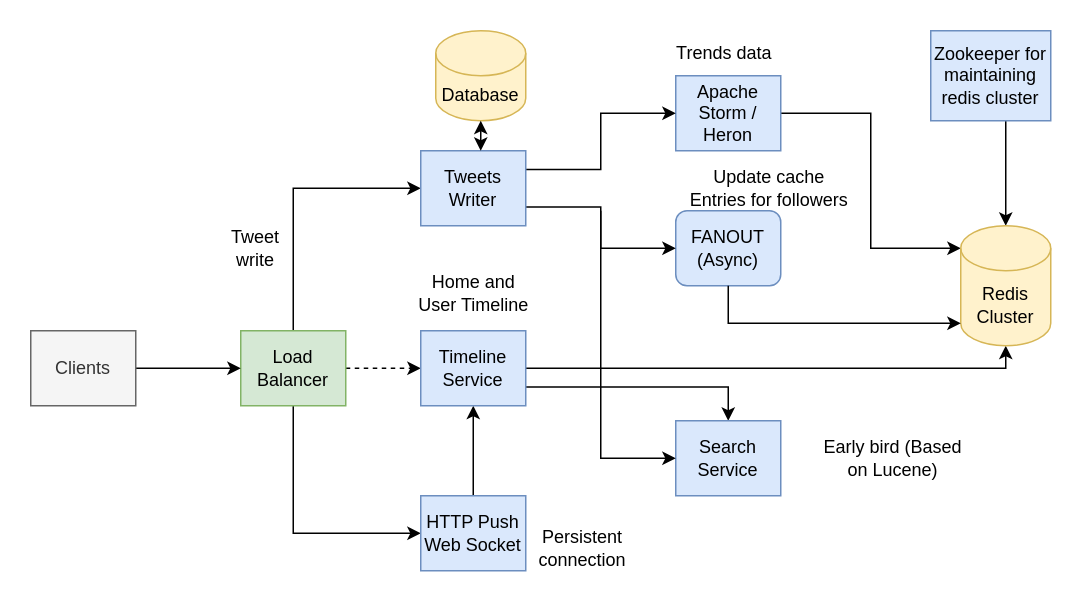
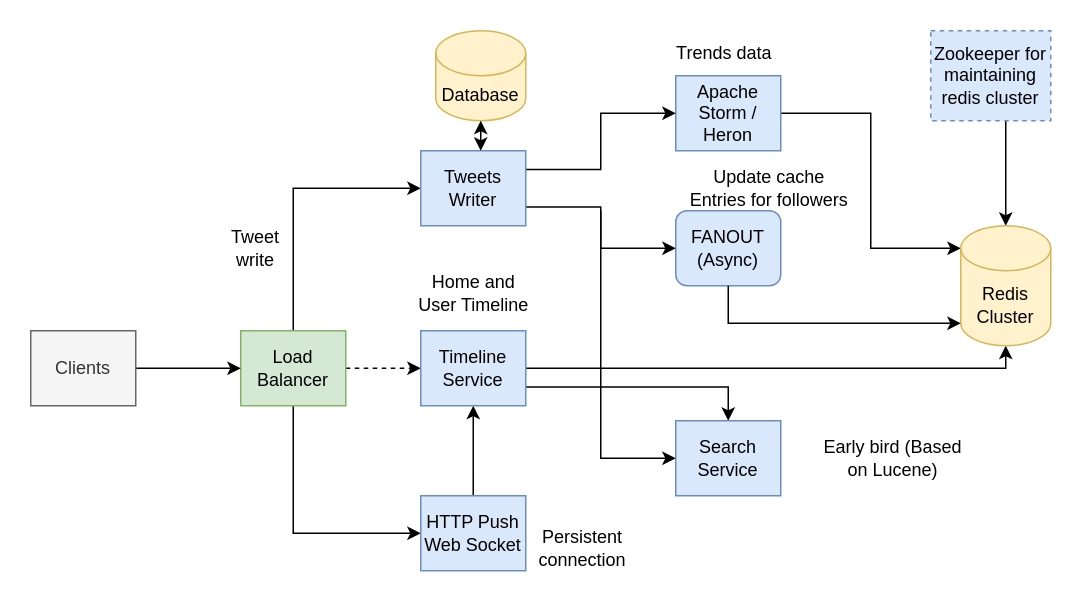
(991, 76) -> (991, 76)
